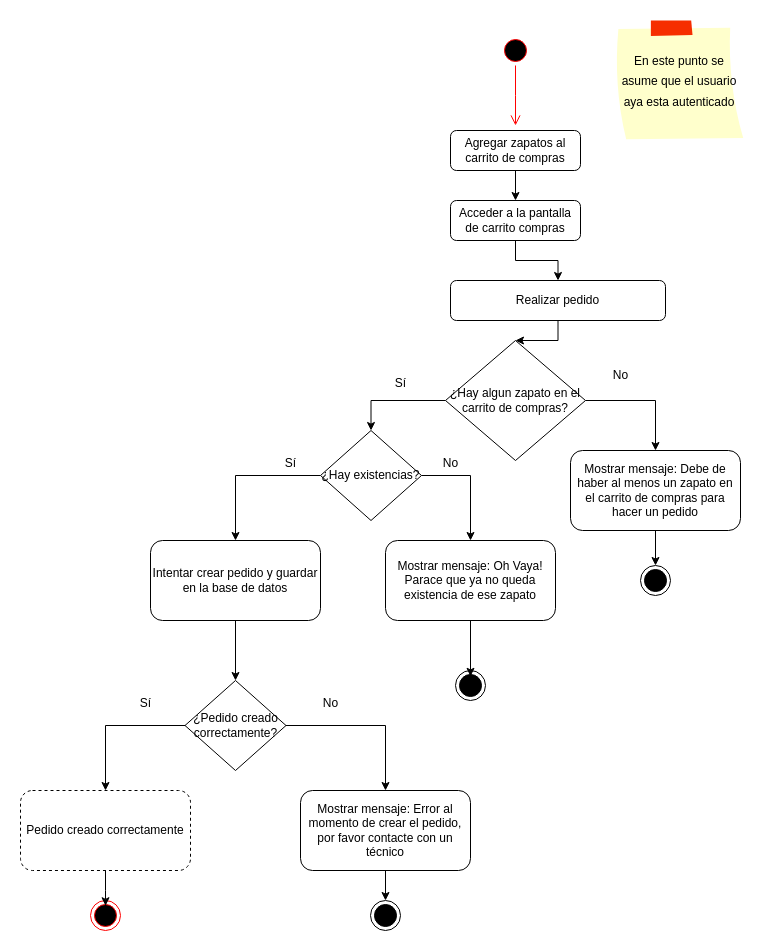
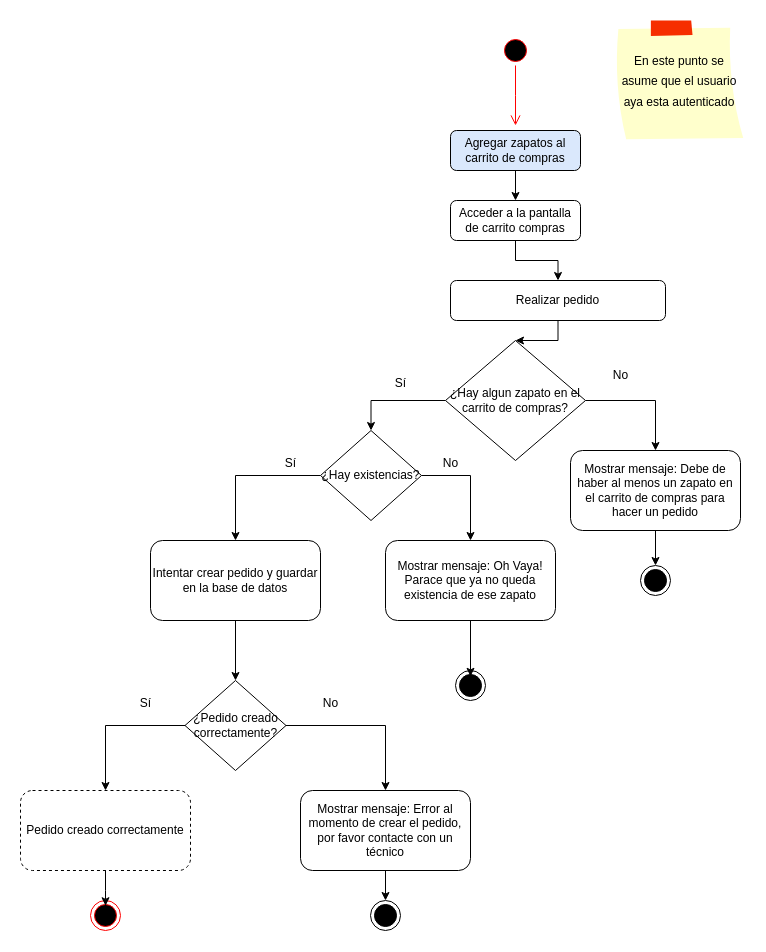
(516, 151) -> (516, 151)
